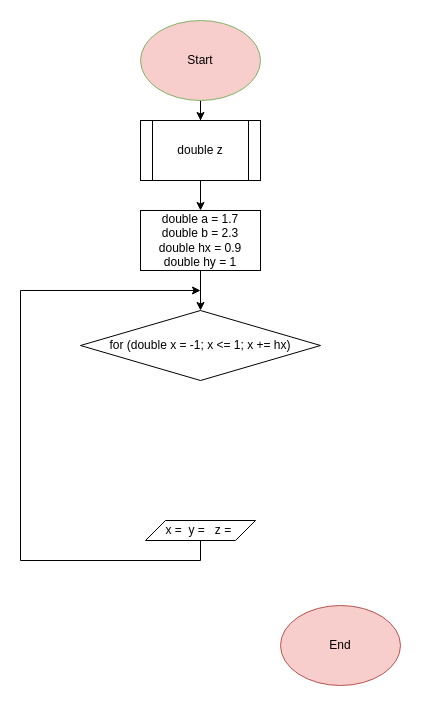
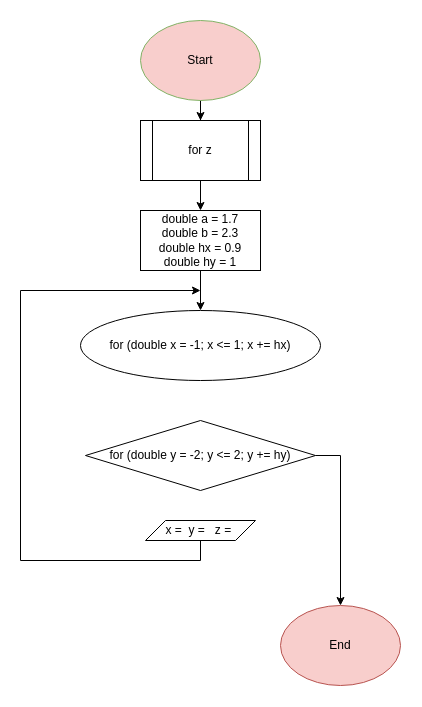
(201, 151) -> (201, 151)
(201, 346) -> (201, 346)
none -> (201, 456)
none -> (341, 515)
